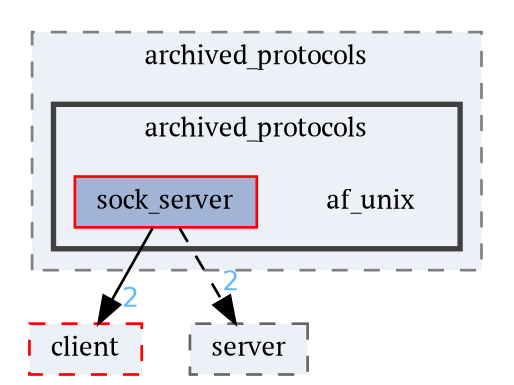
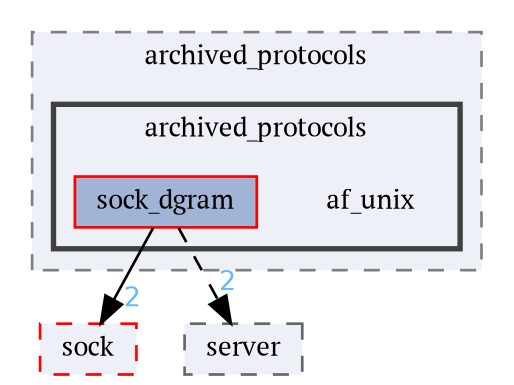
(166, 202) -> (166, 202)
(86, 349) -> (88, 349)
